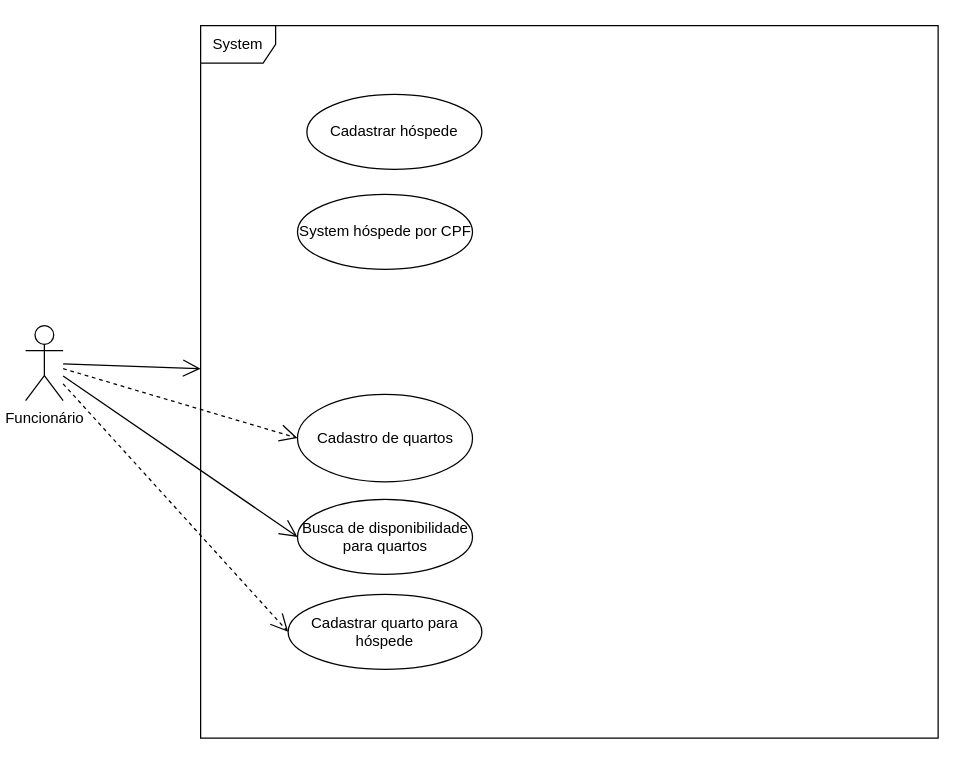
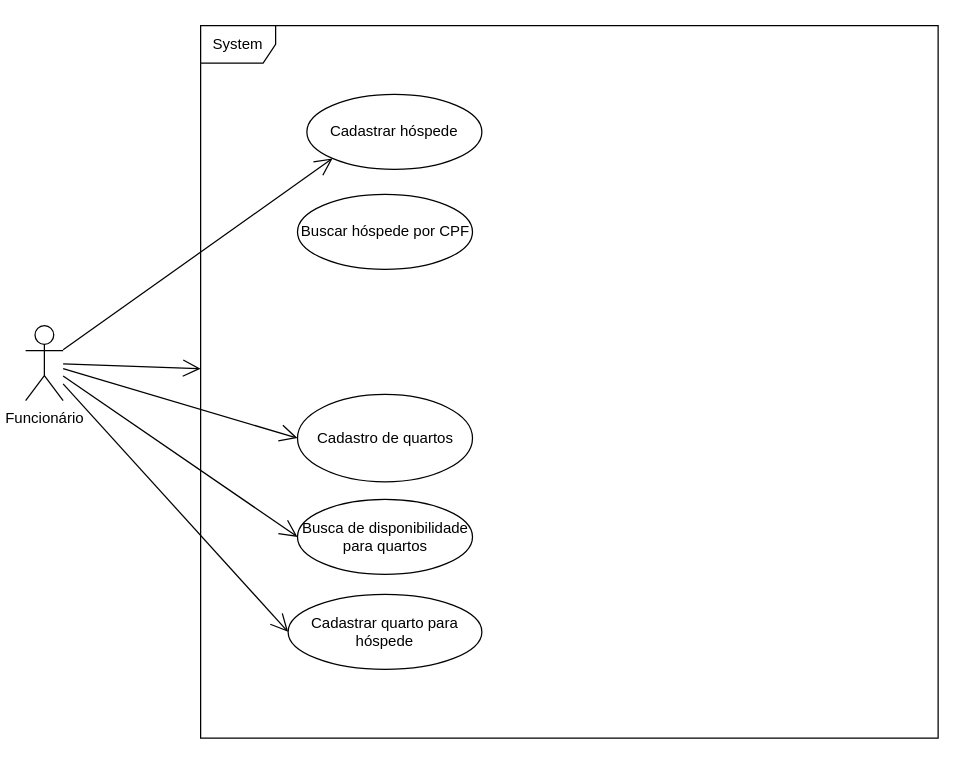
(386, 232) -> (386, 232)
none -> (197, 255)
(179, 403) -> (179, 403)
(175, 507) -> (175, 507)
